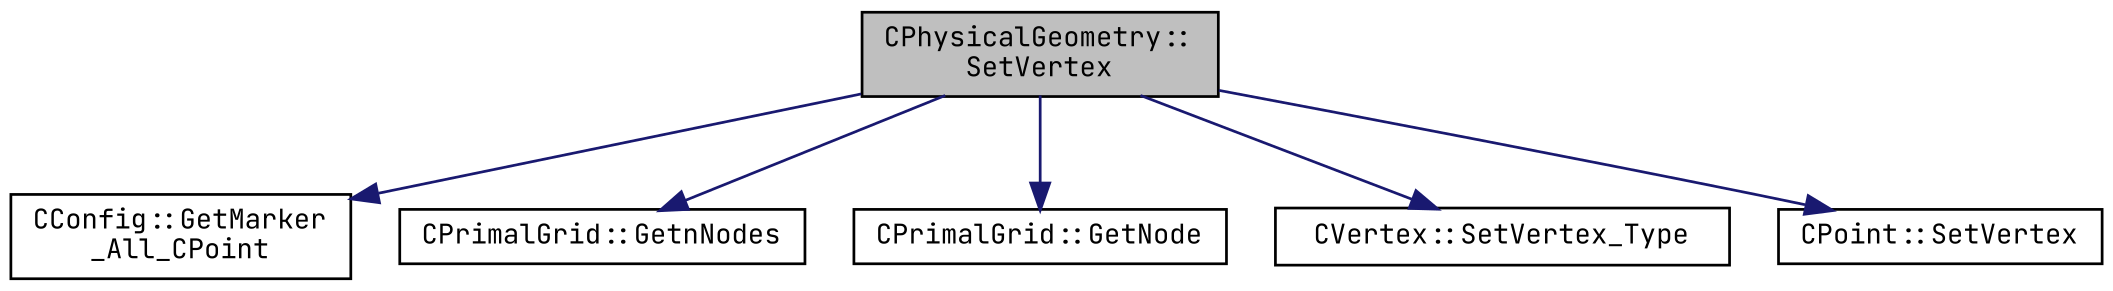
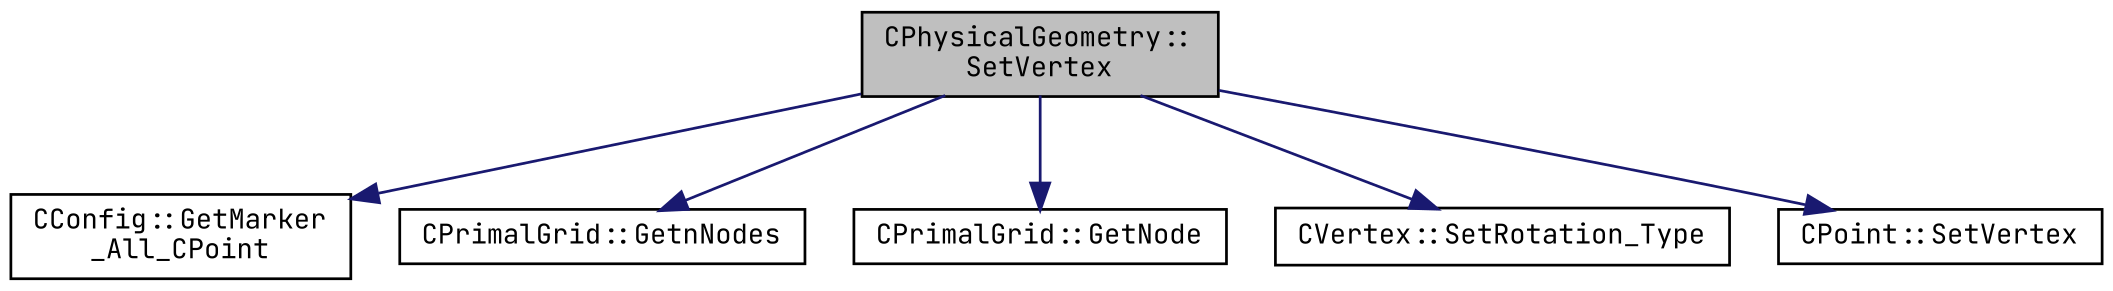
(1502, 237) -> (1502, 237)
